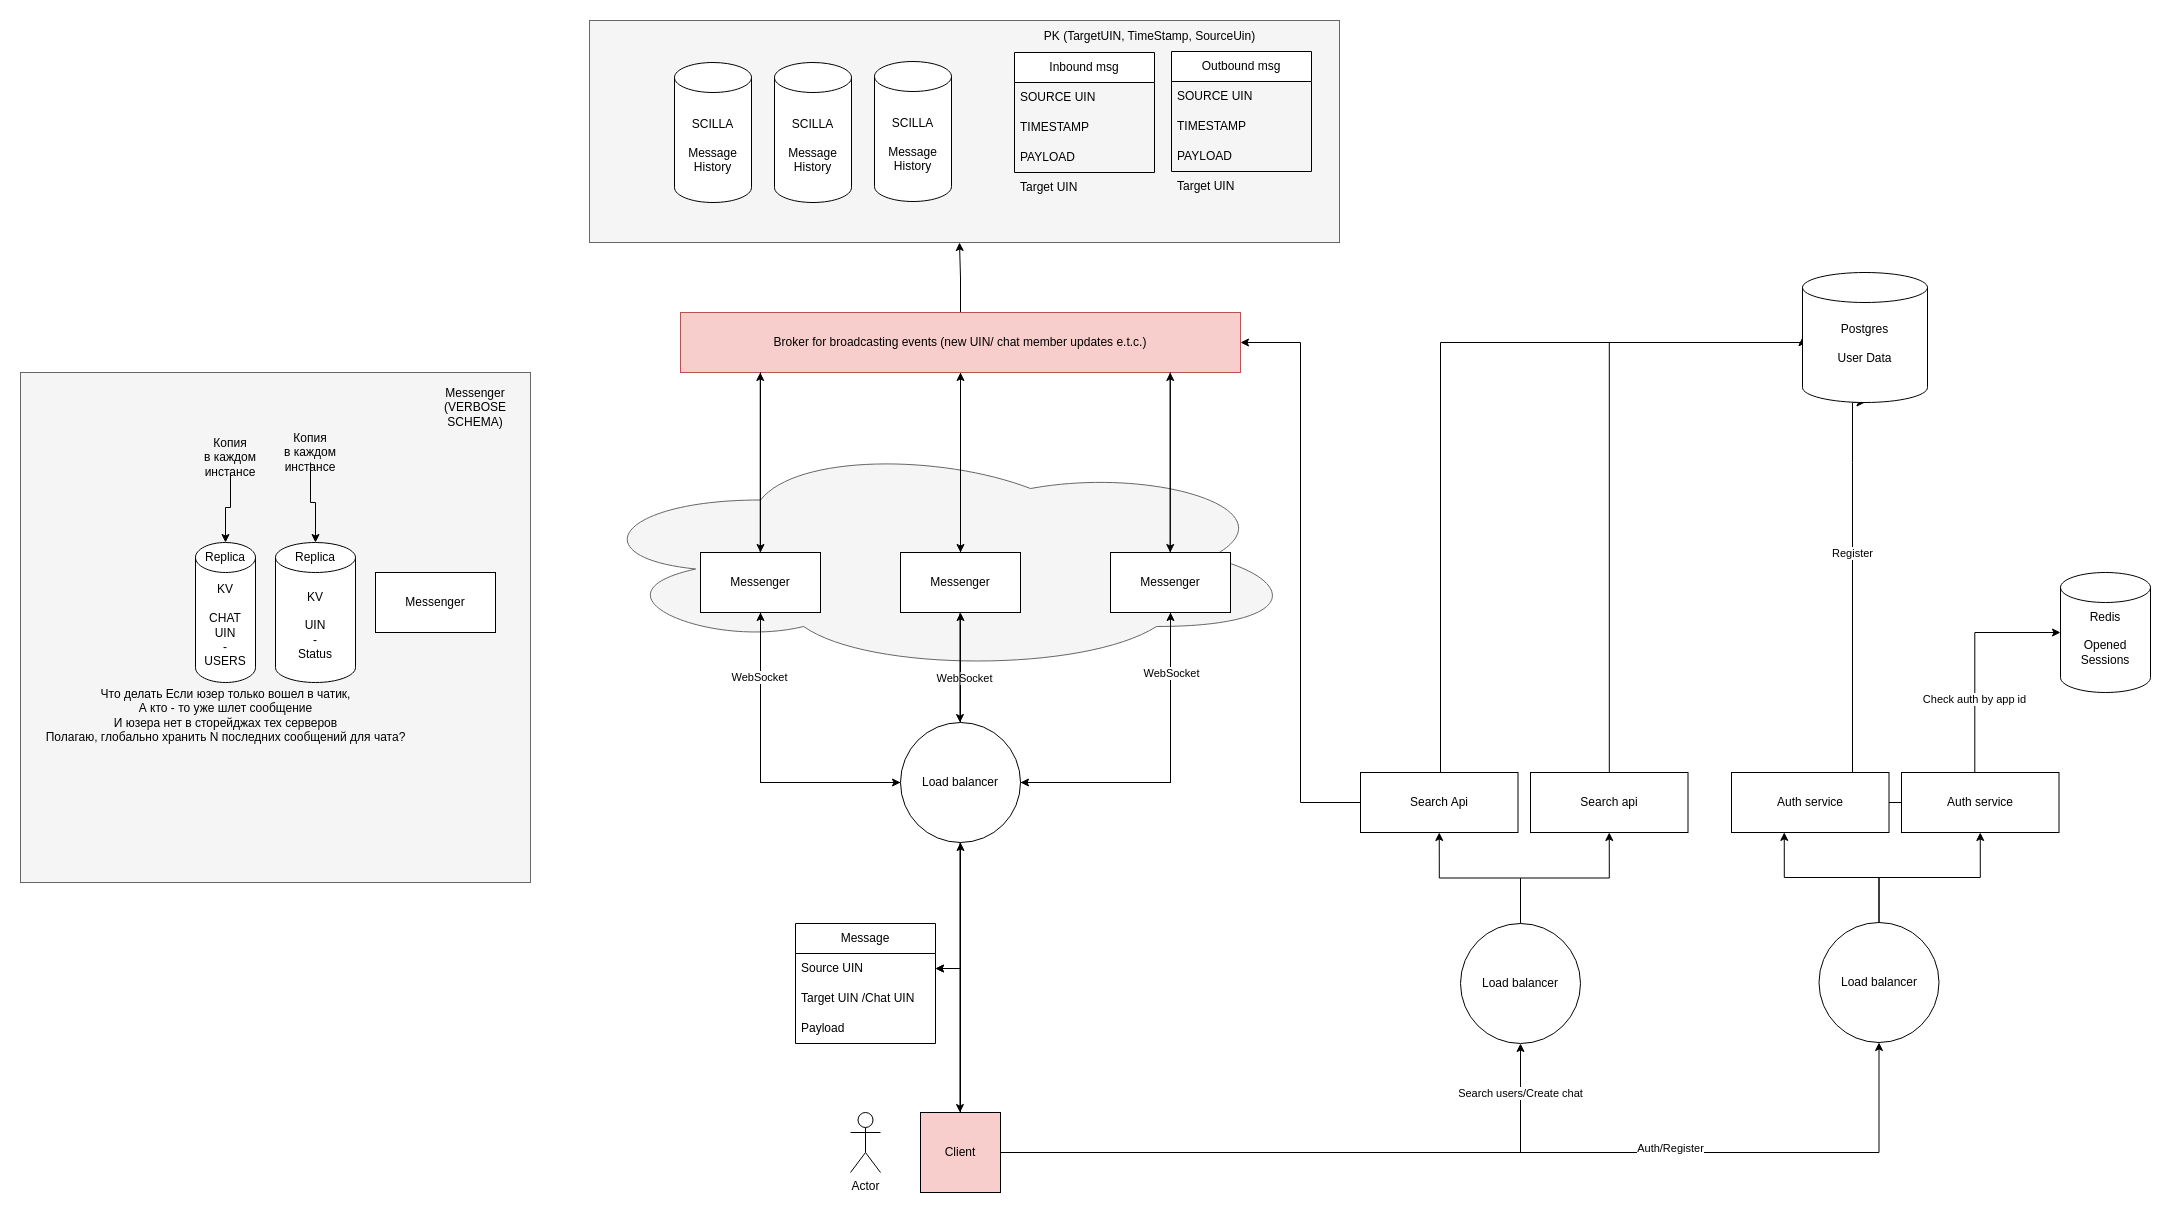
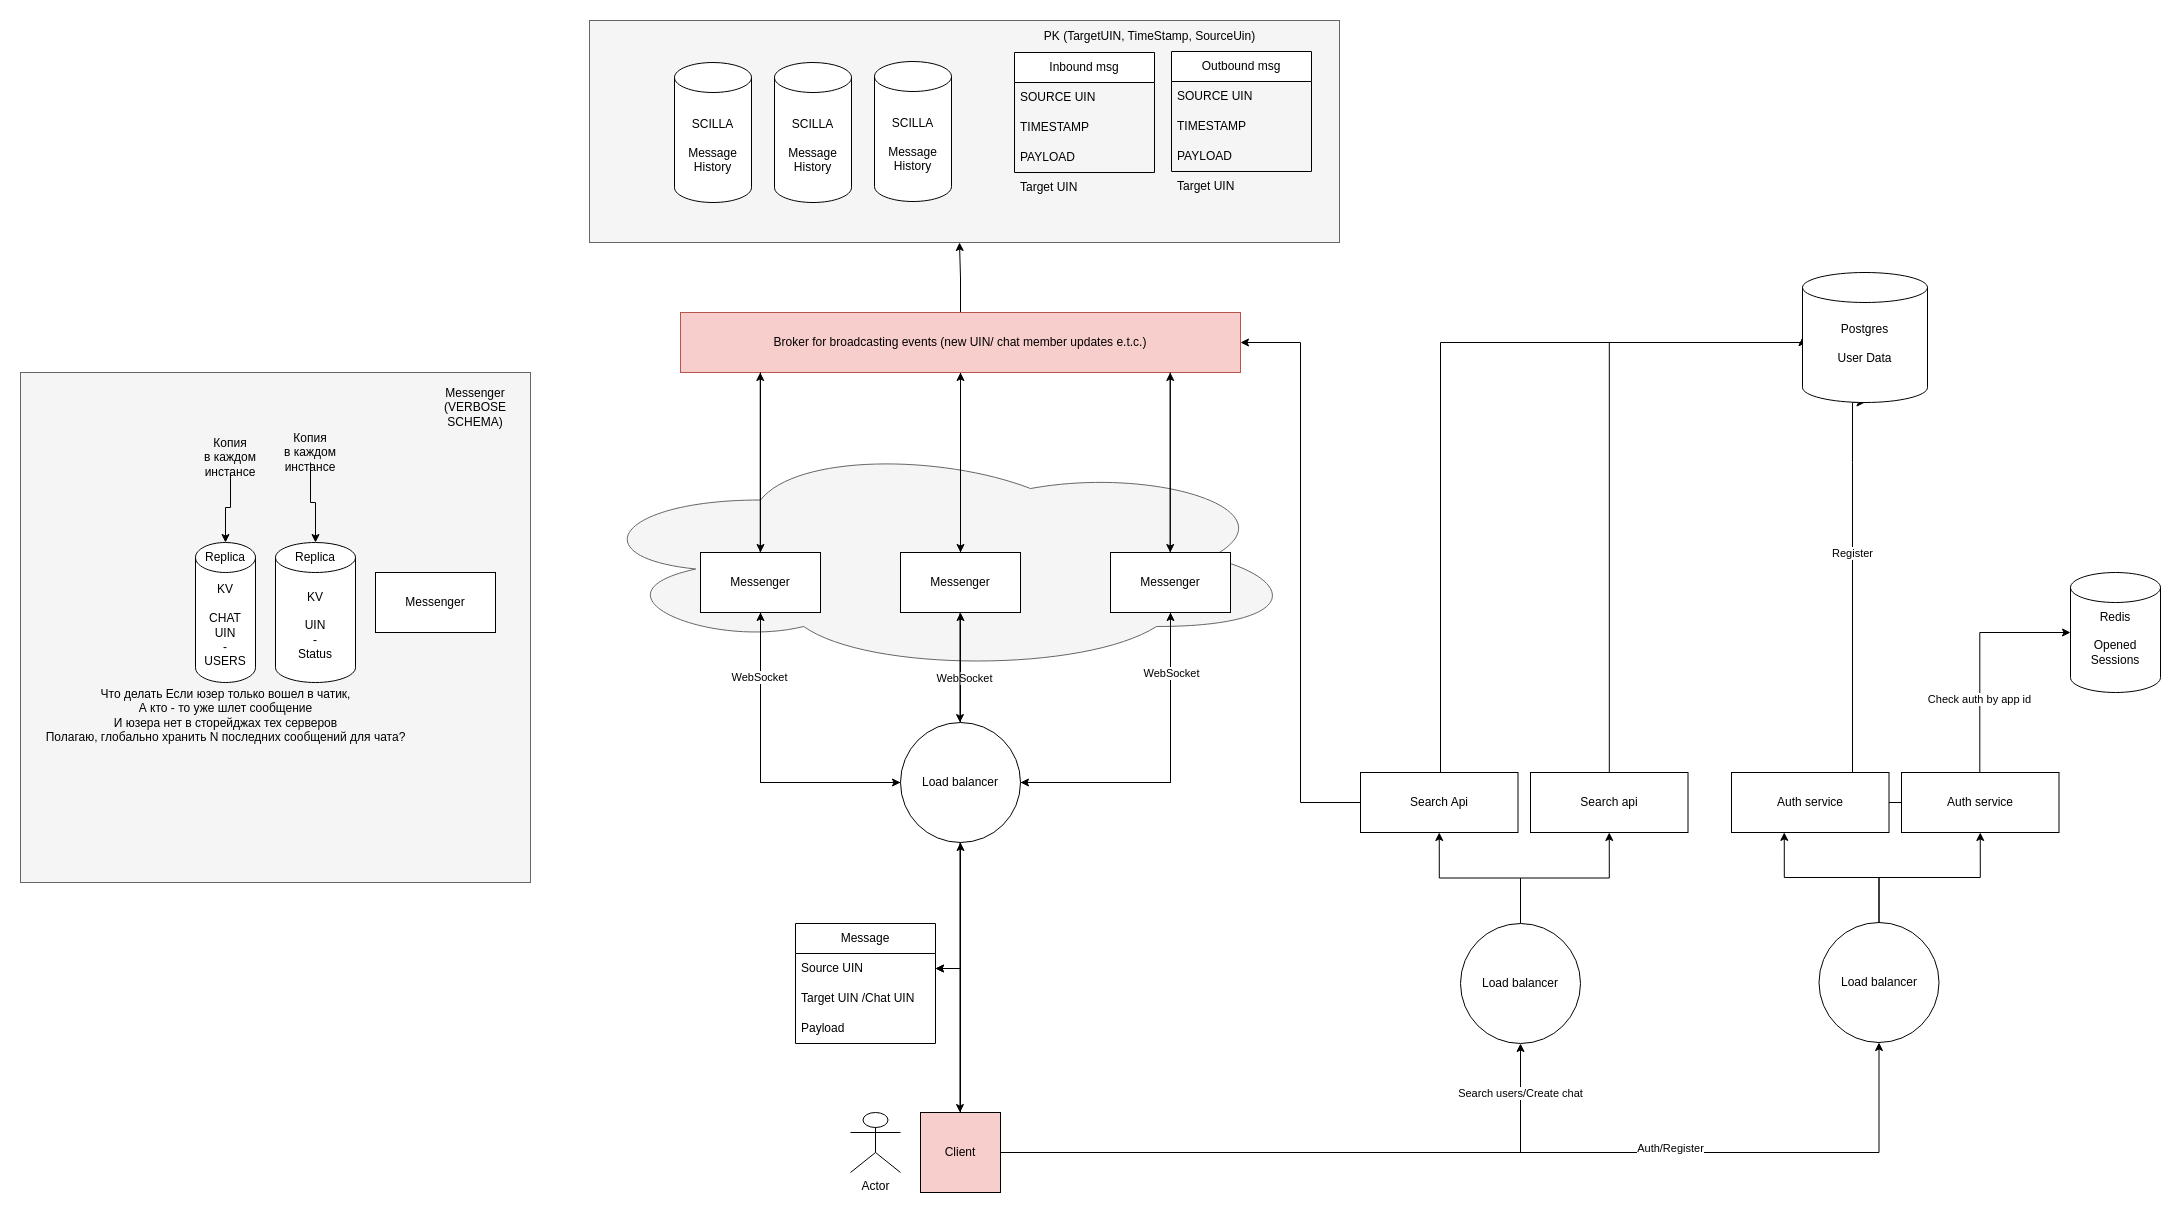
(2106, 633) -> (2116, 633)
(866, 1143) -> (876, 1143)
